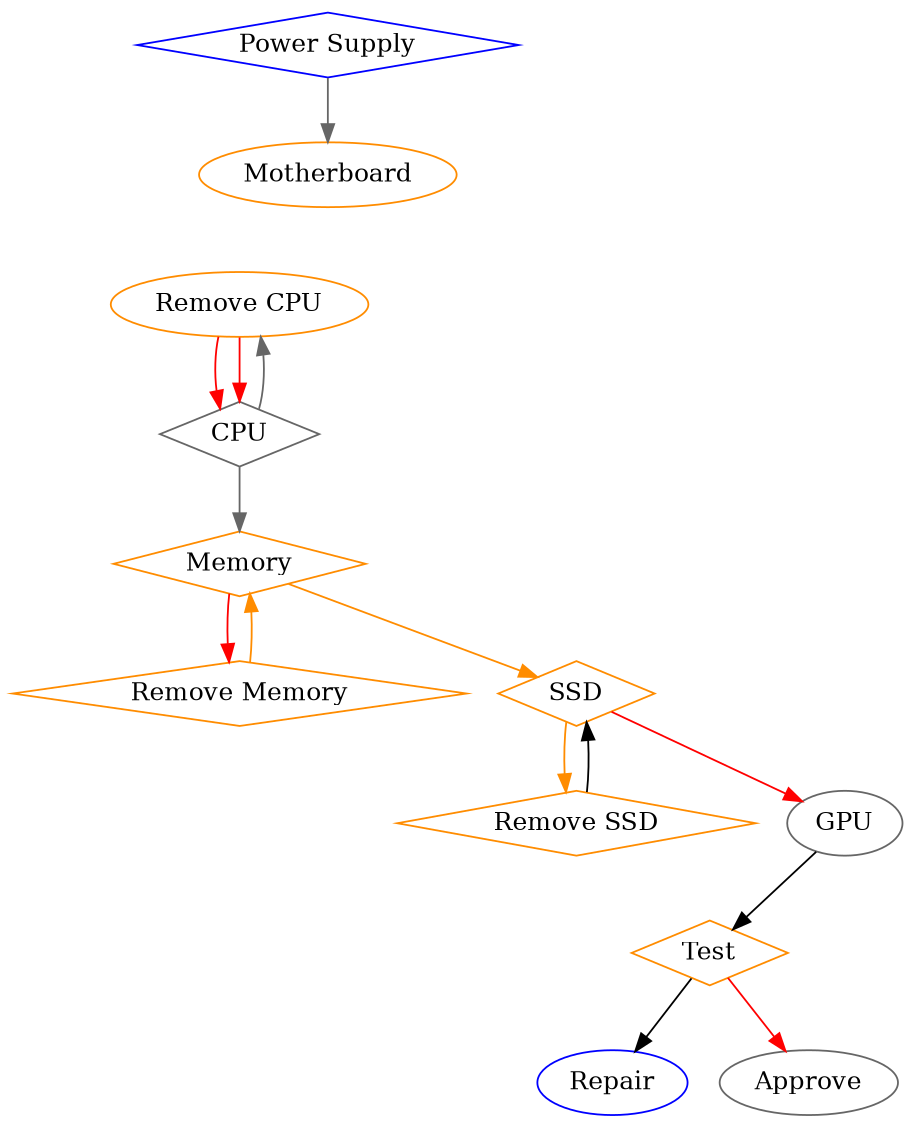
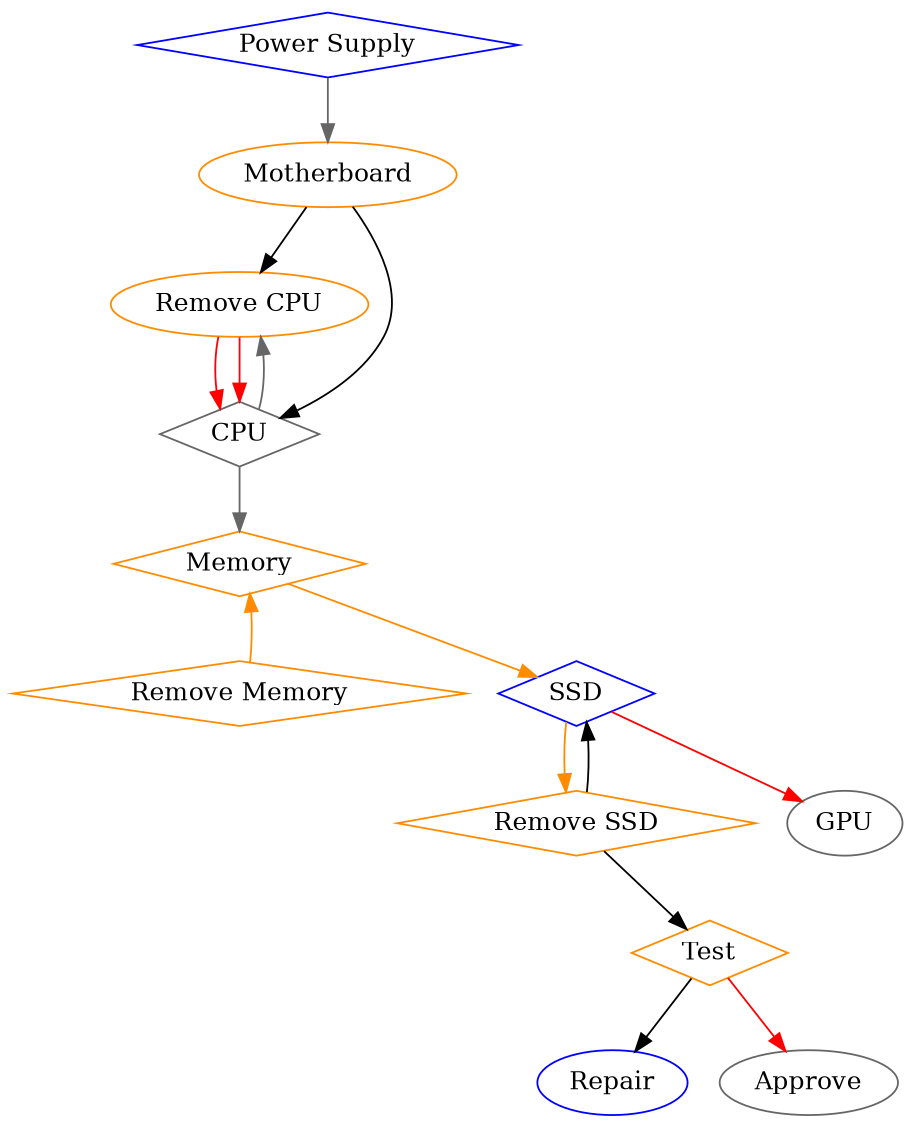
none -> (289, 232)
none -> (388, 325)
(228, 619) -> none
(576, 694) -> (576, 694)
(781, 884) -> (639, 884)
